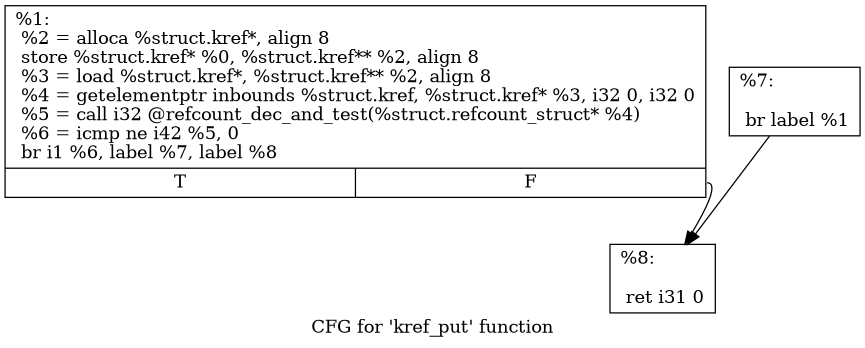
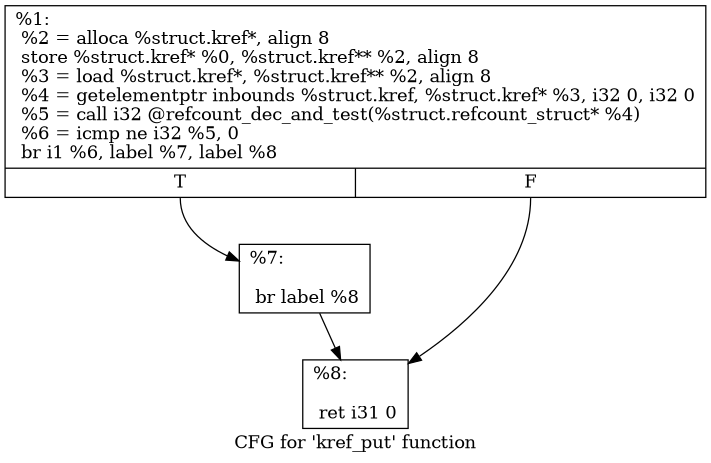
(795, 121) -> (305, 298)
(128, 134) -> (128, 134)
none -> (195, 234)
